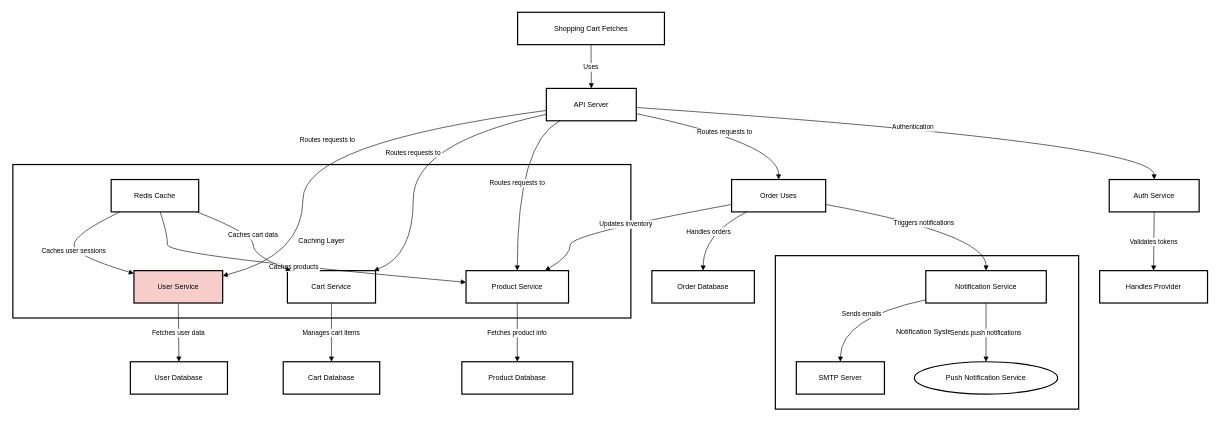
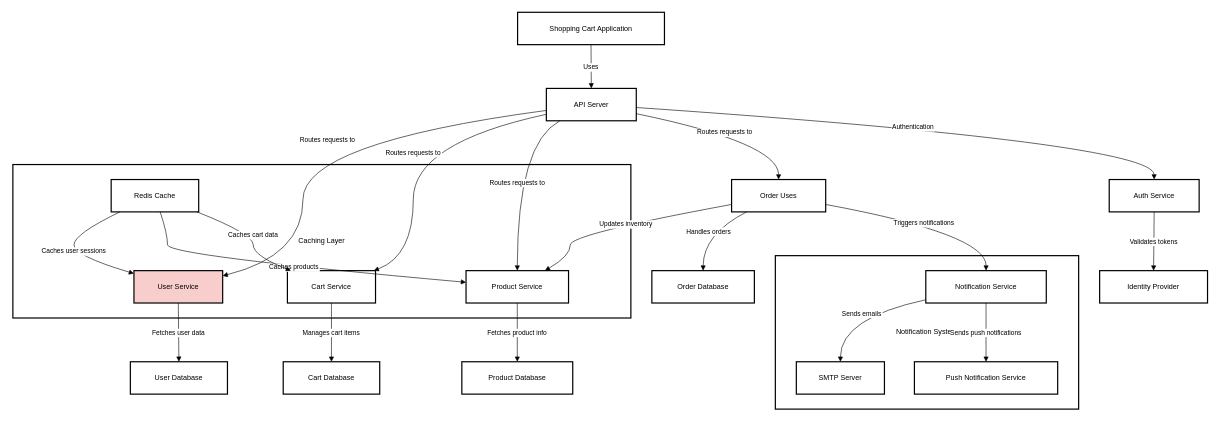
(591, 29) -> (591, 29)
(1154, 287) -> (1154, 287)
(986, 378) -> (986, 378)
